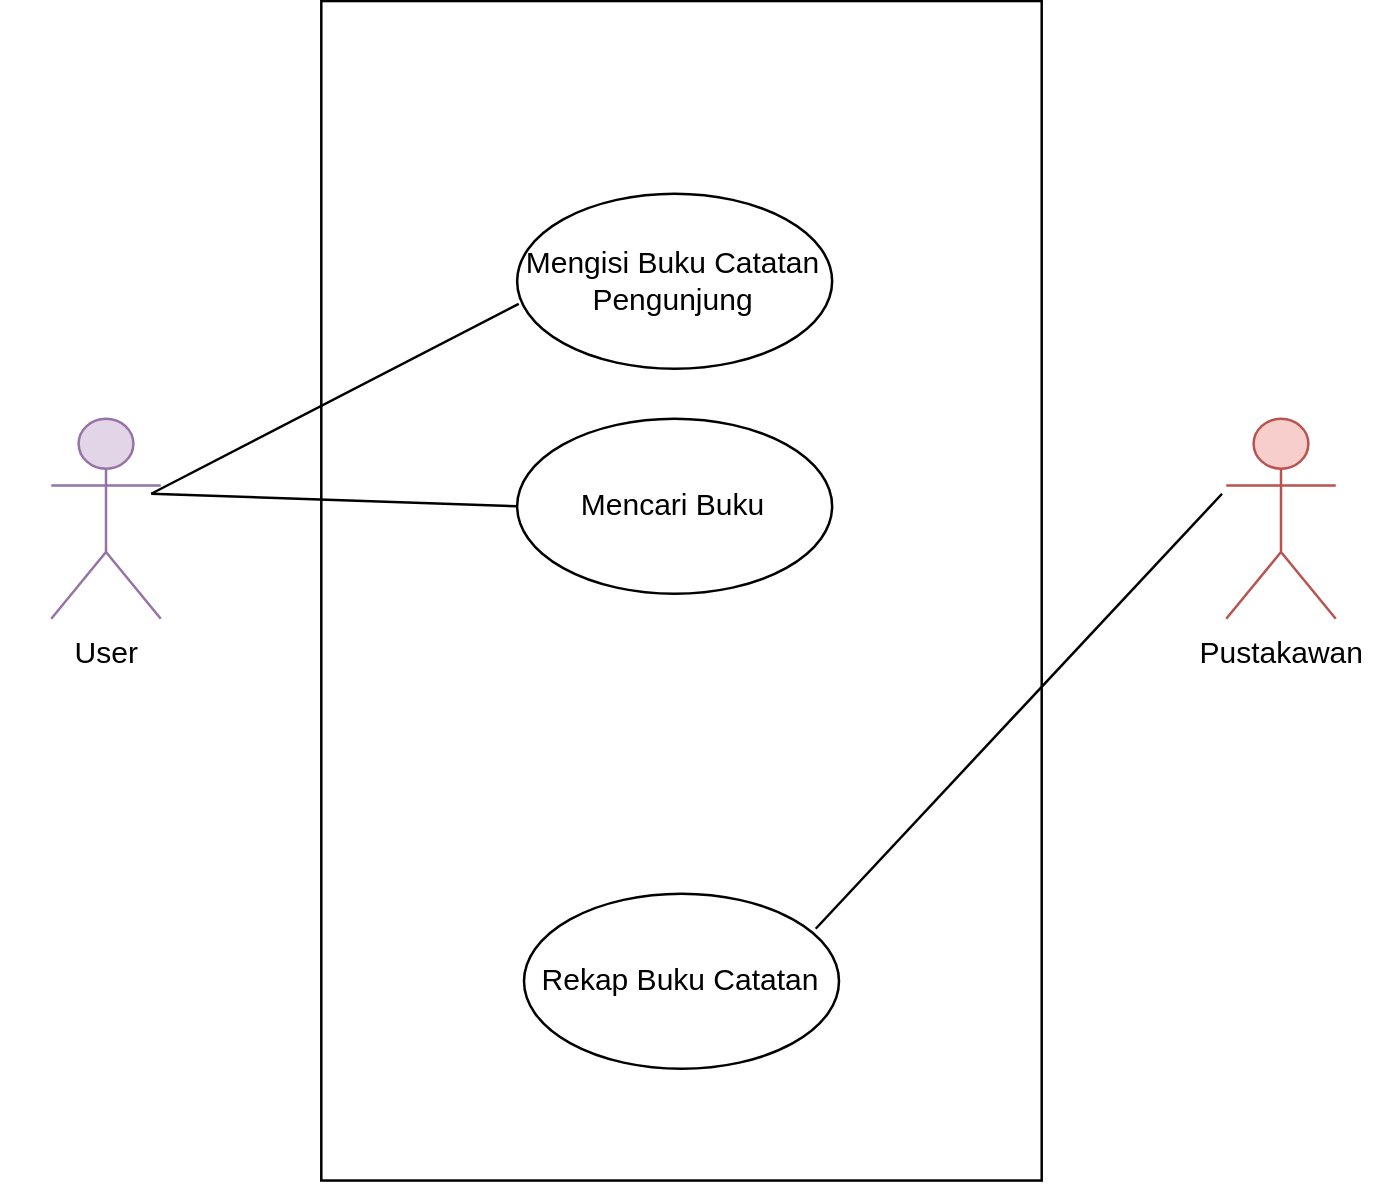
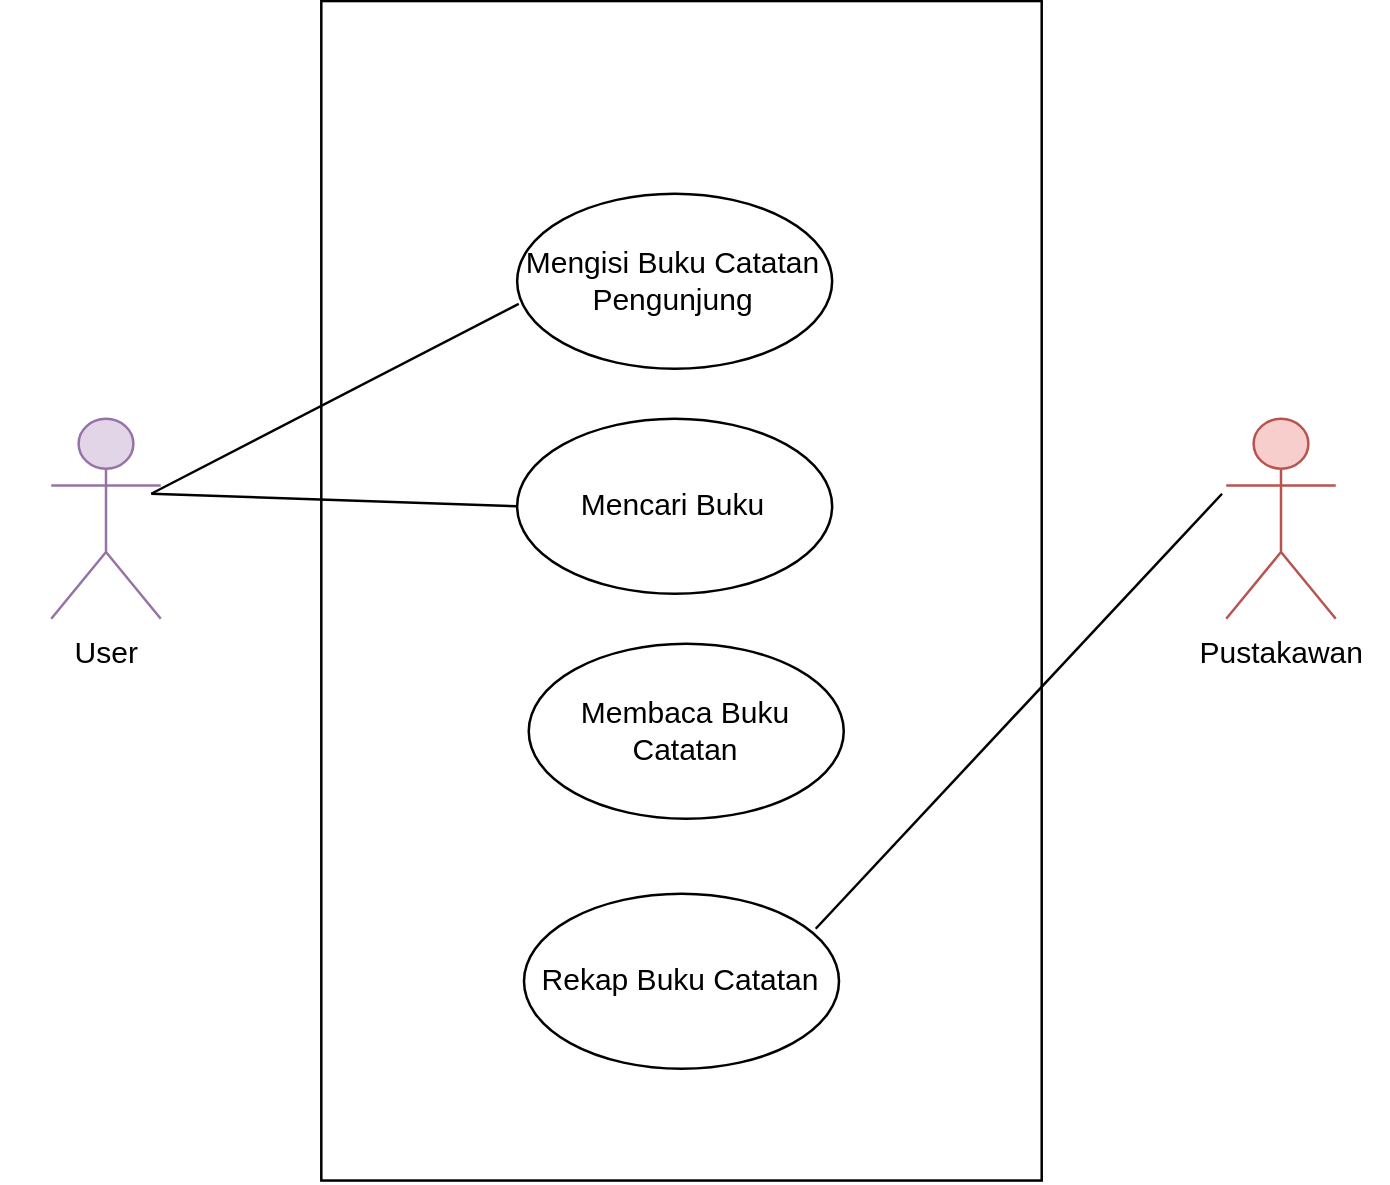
none -> (686, 731)
